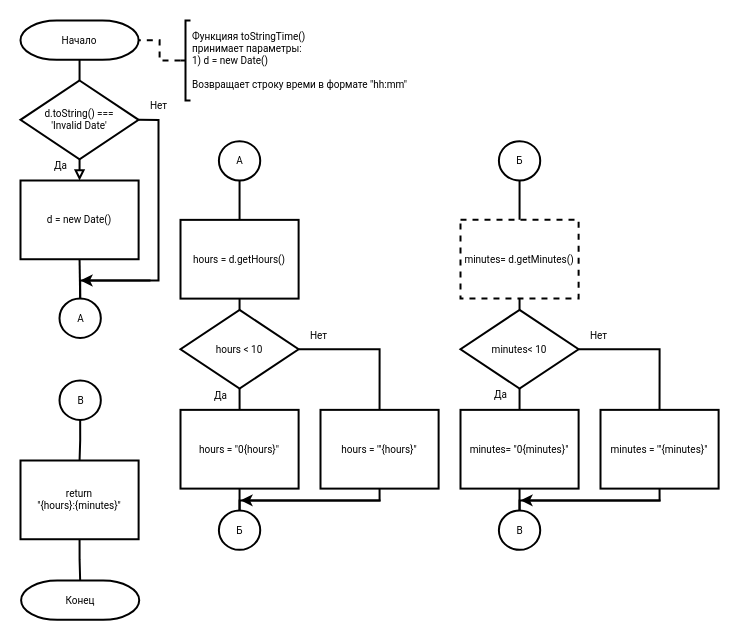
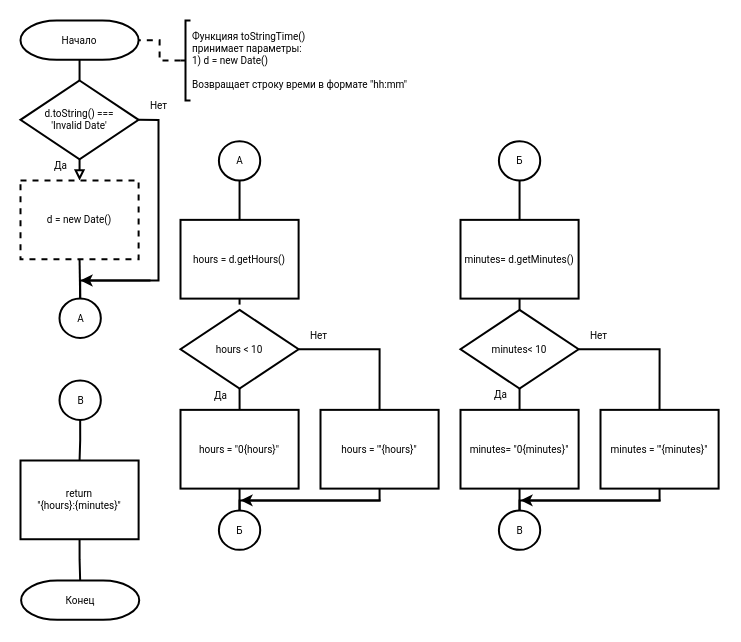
(80, 220) -> (80, 220)
(520, 259) -> (520, 259)
(240, 306) -> (240, 306)
